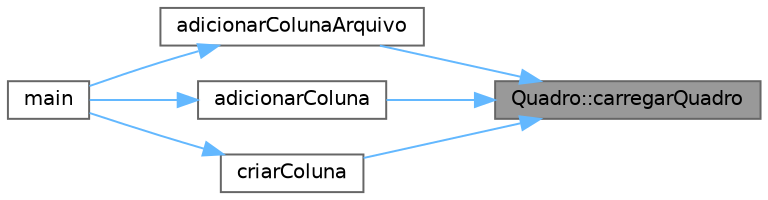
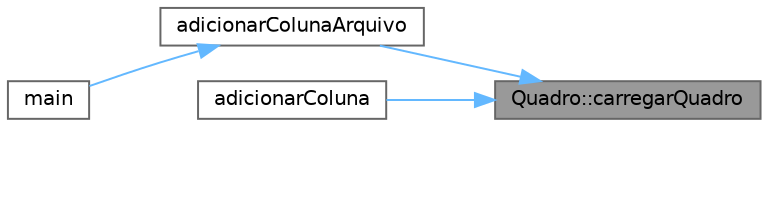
(133, 100) -> none
(292, 173) -> none
